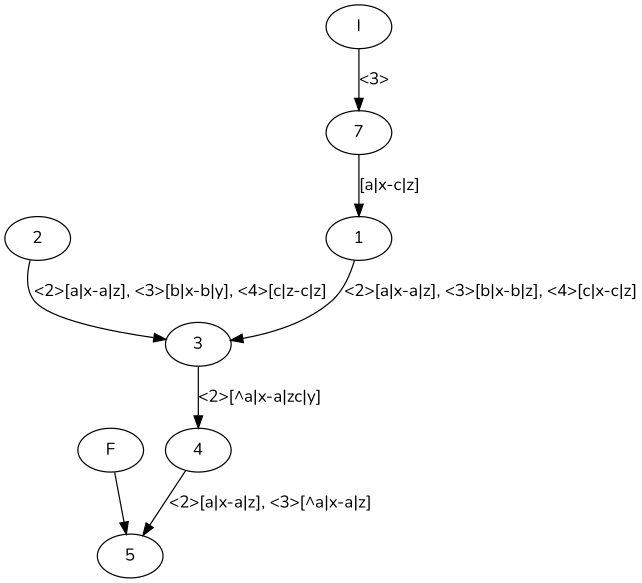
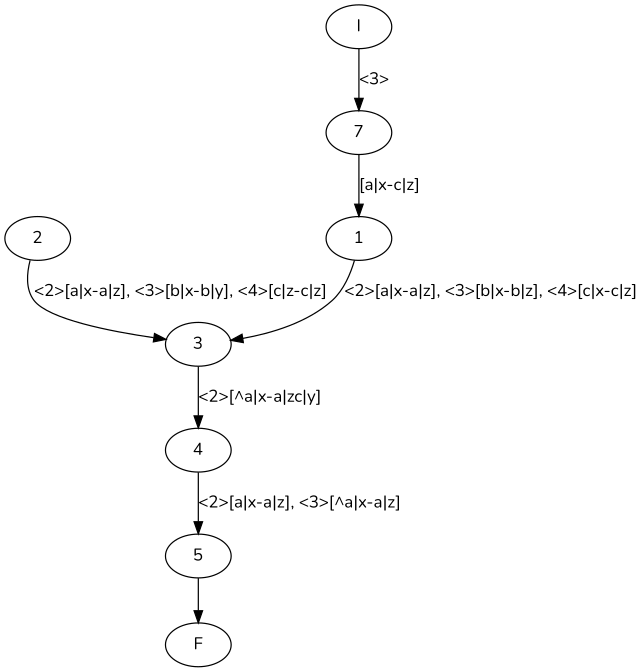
(119, 497) -> (198, 594)
